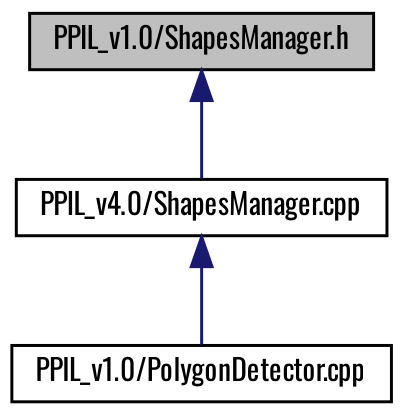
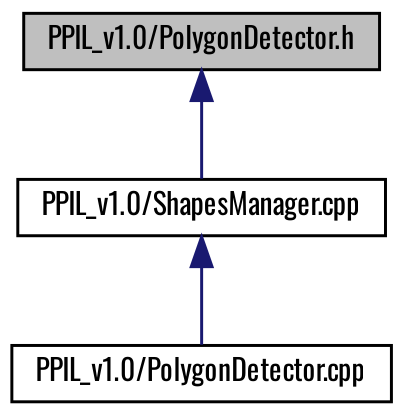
(202, 42) -> (202, 42)
(202, 208) -> (202, 208)
